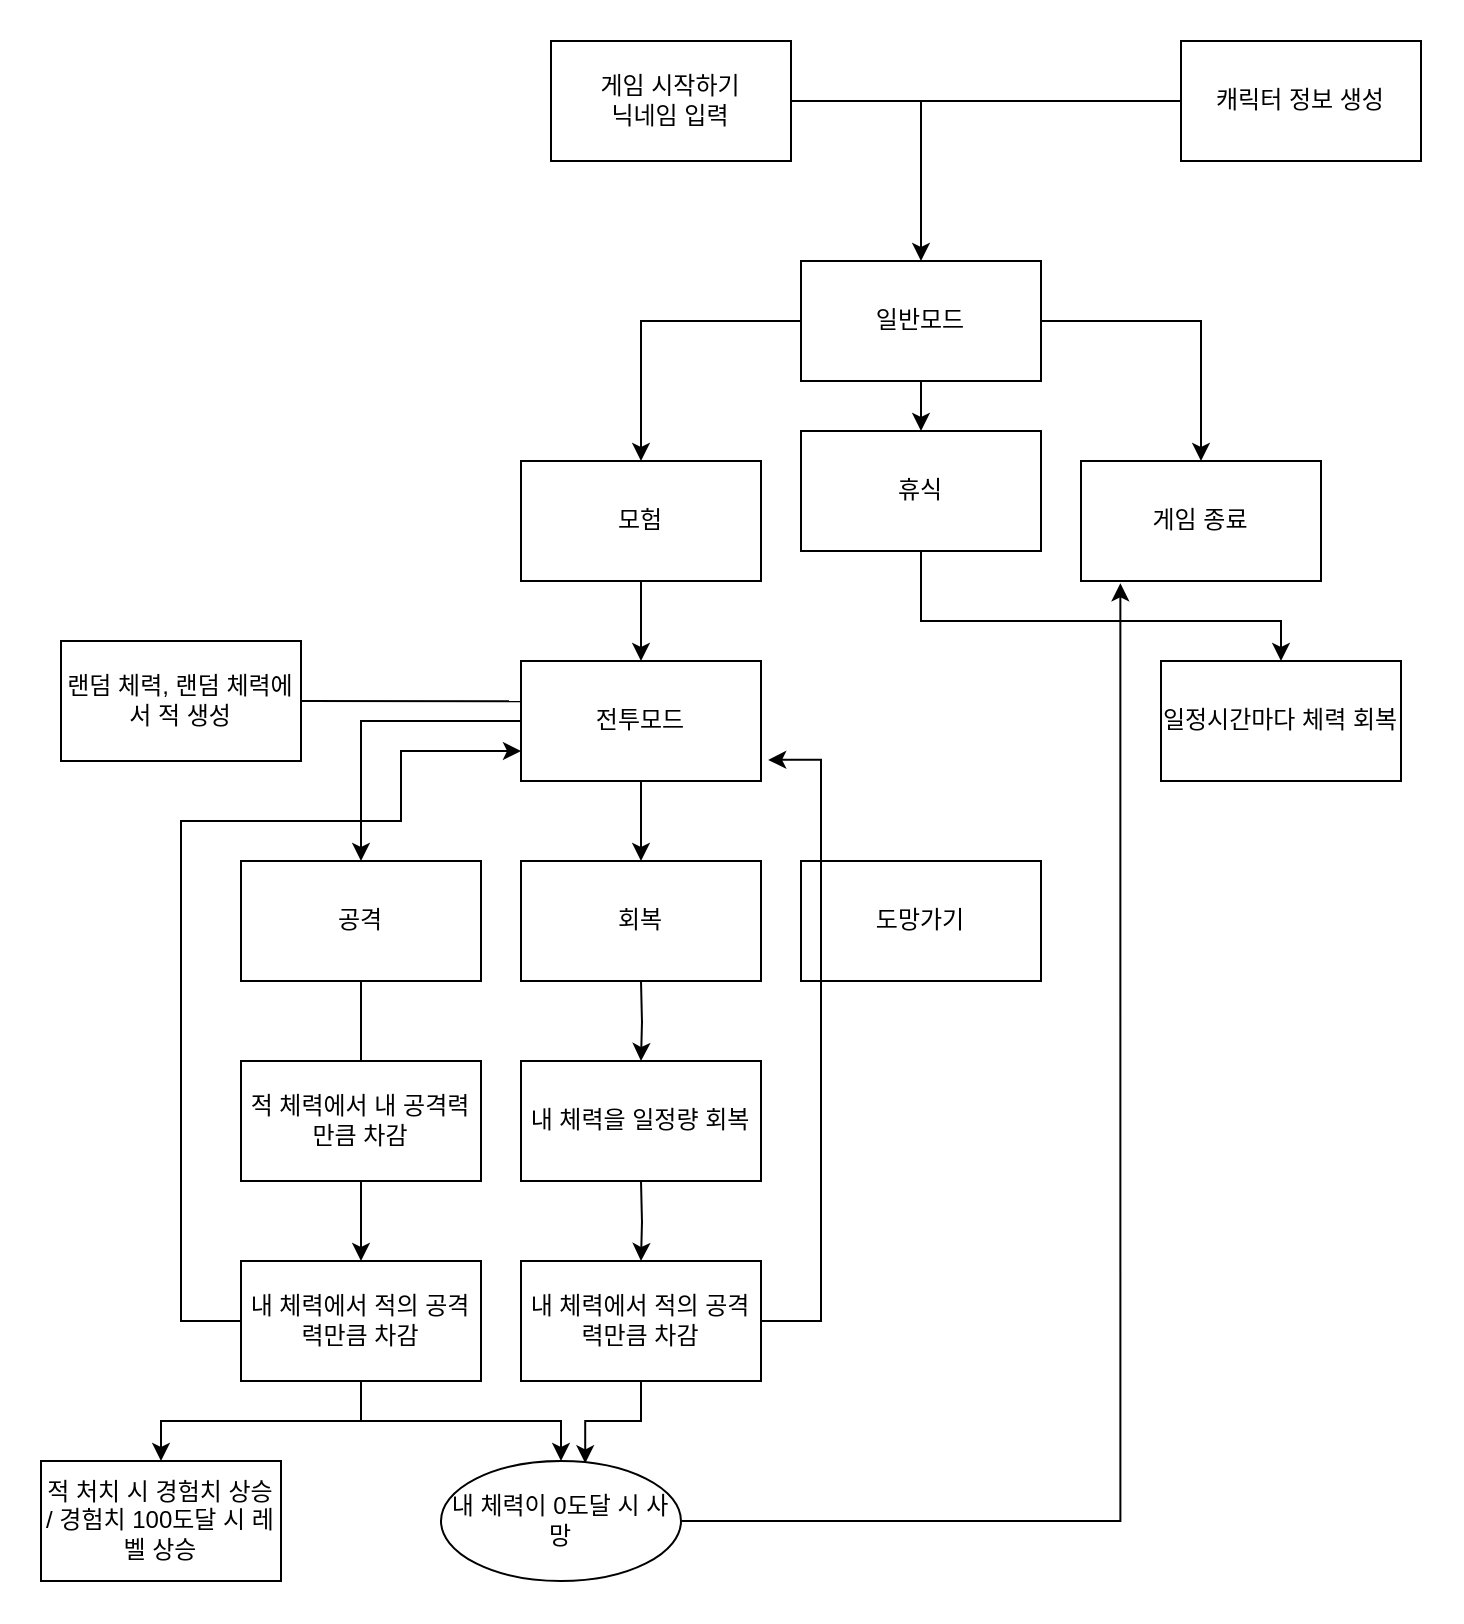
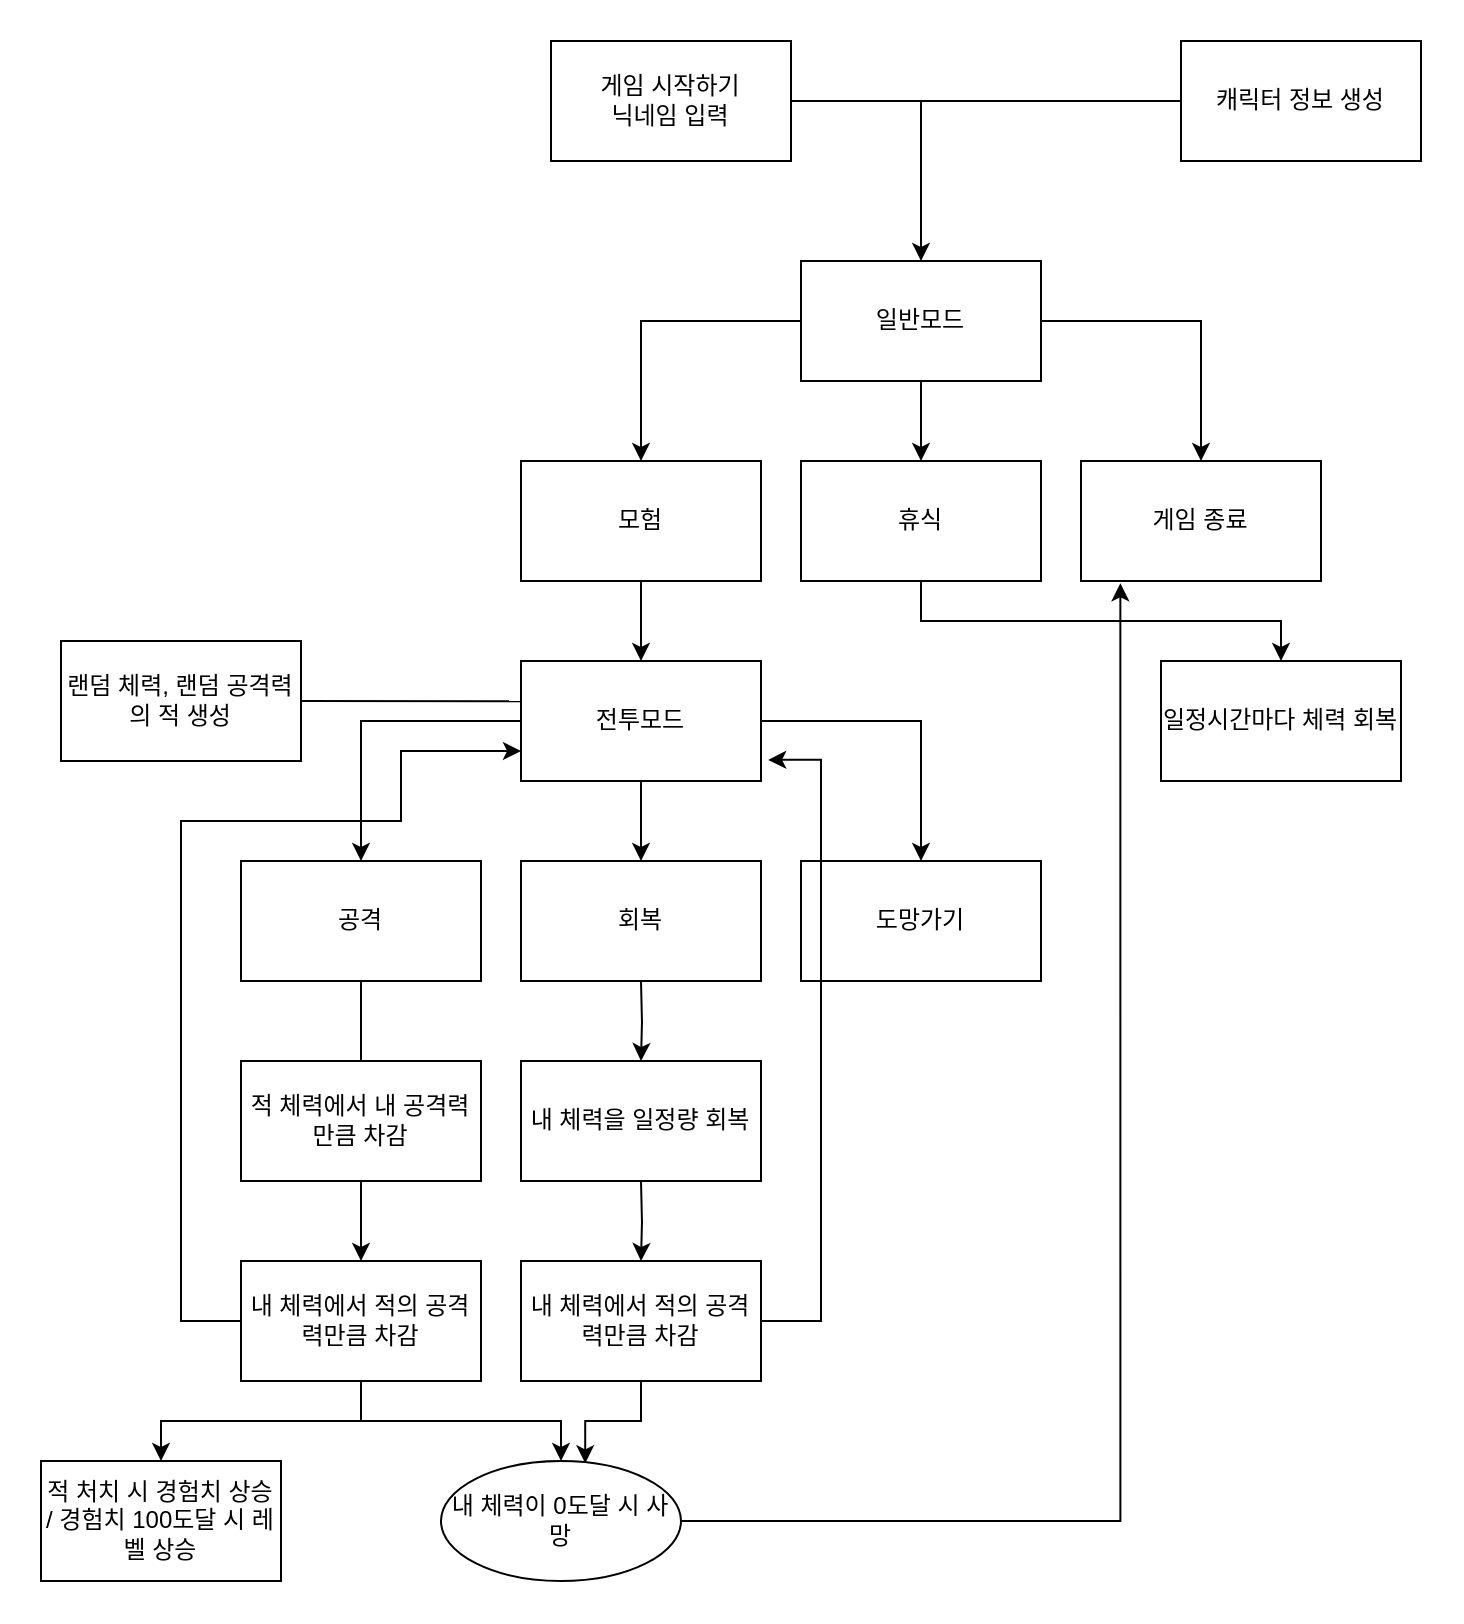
(921, 491) -> (921, 521)
(181, 701) -> (181, 701)
none -> (904, 721)
